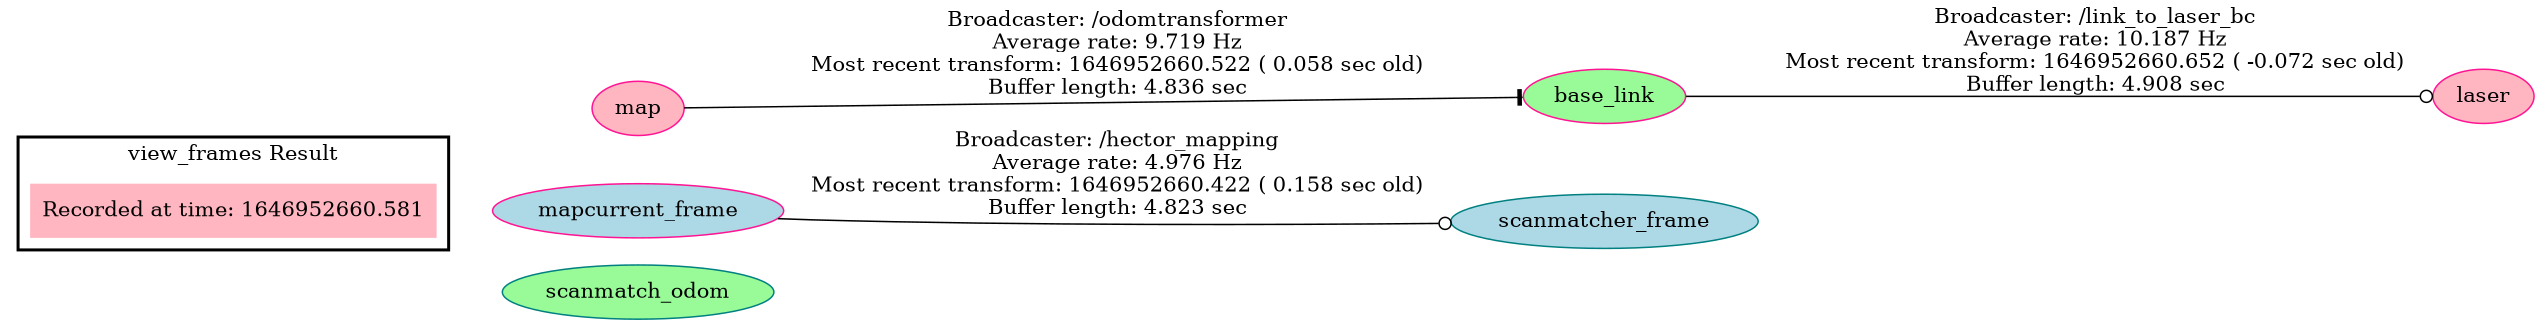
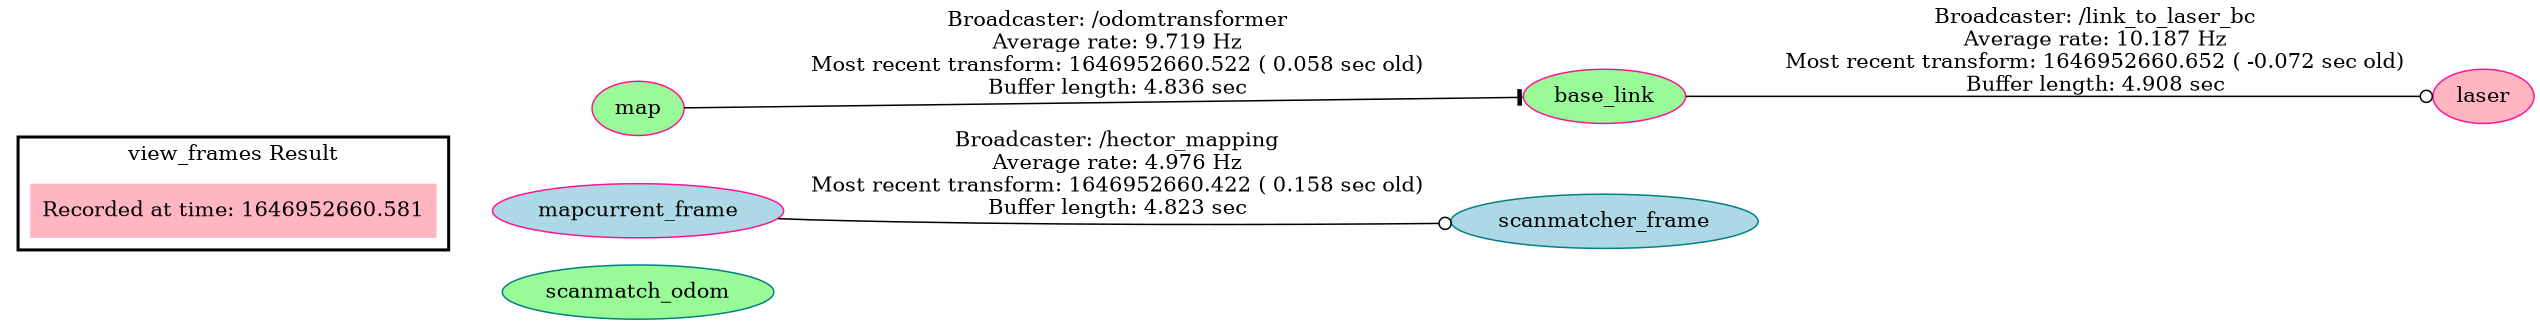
(638, 108) -> (638, 108)
